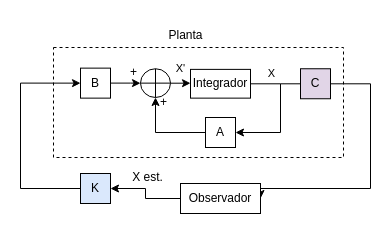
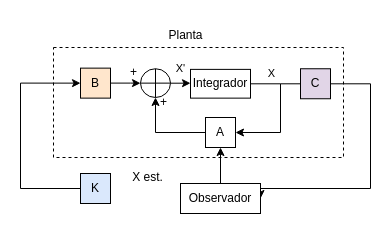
(96, 83) -> (96, 83)
(146, 198) -> (221, 166)
